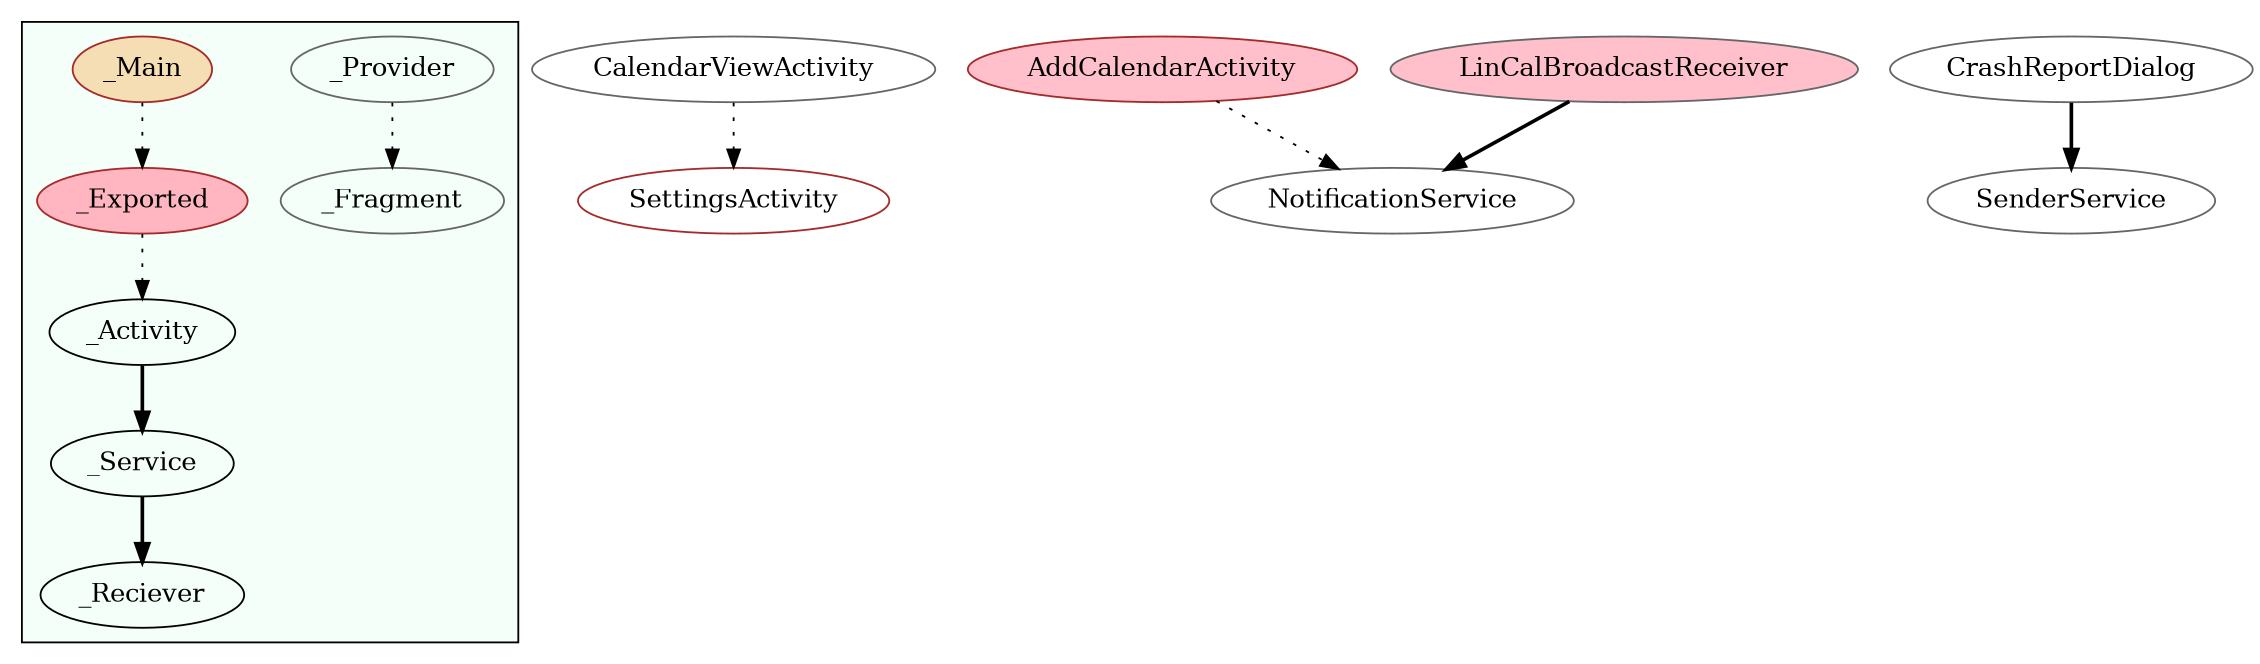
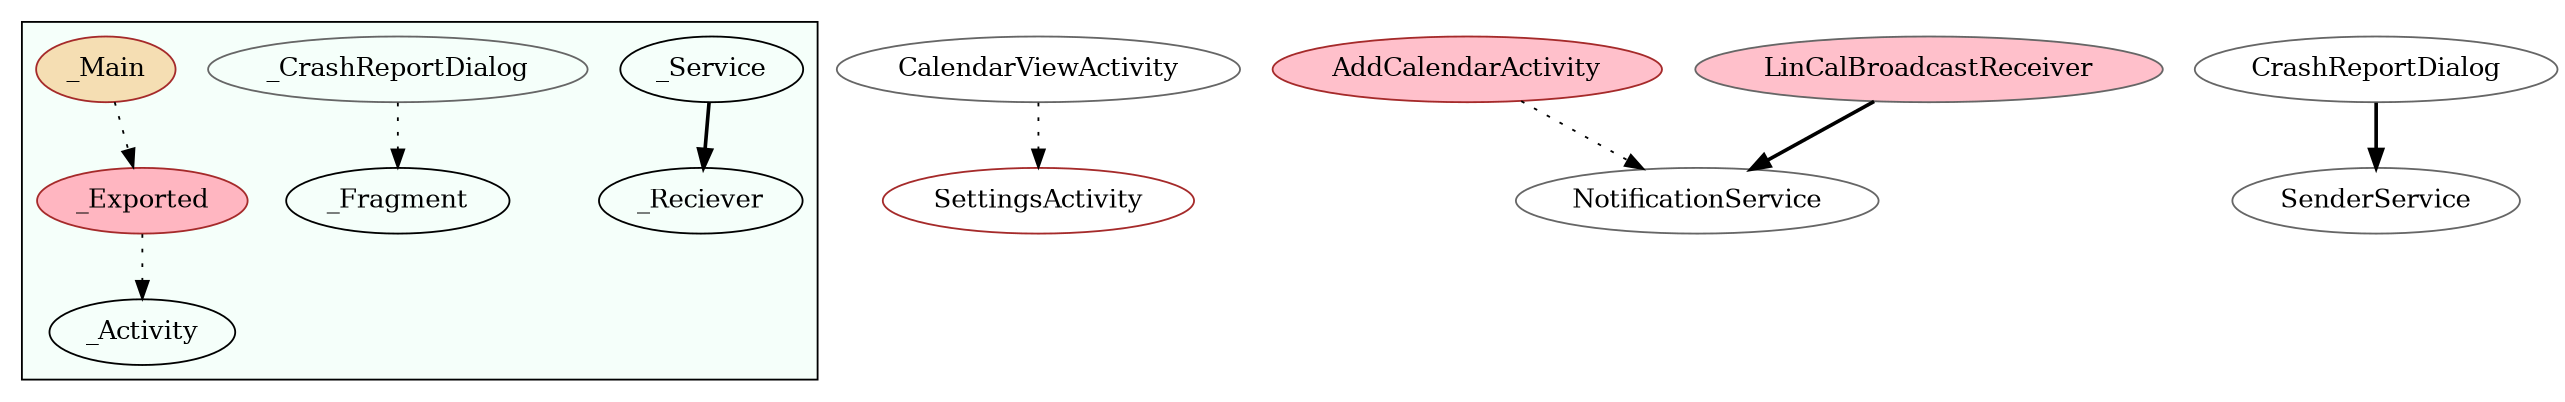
(392, 69) -> (398, 69)
(392, 201) -> (398, 201)
(142, 389) -> none
